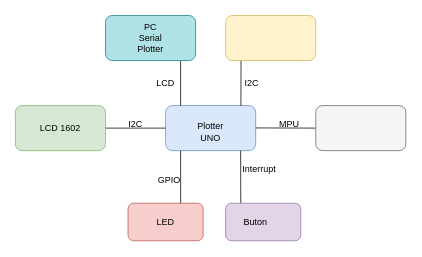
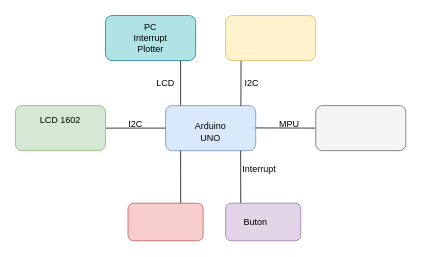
(150, 38) -> (150, 38)
(60, 128) -> (60, 120)
(210, 132) -> (210, 132)
(169, 180) -> none
(165, 222) -> none
